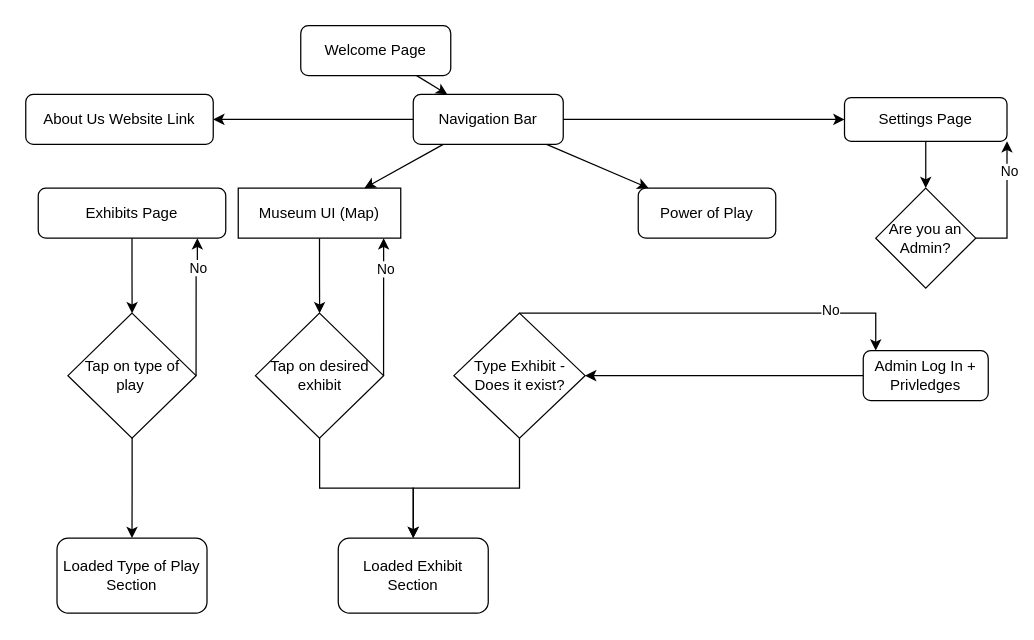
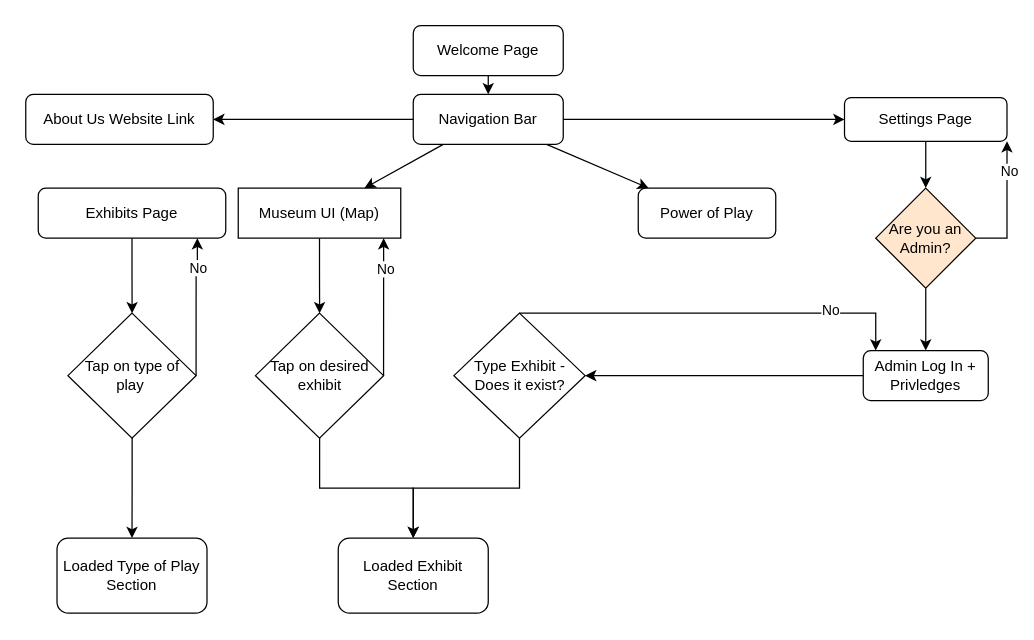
(376, 51) -> (488, 51)
(926, 238) -> (926, 238)
none -> (926, 315)
